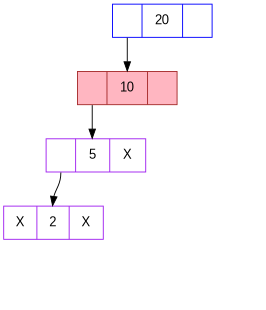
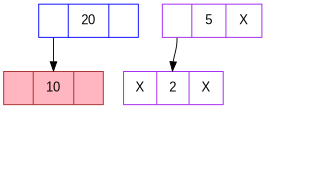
(92, 117) -> none
